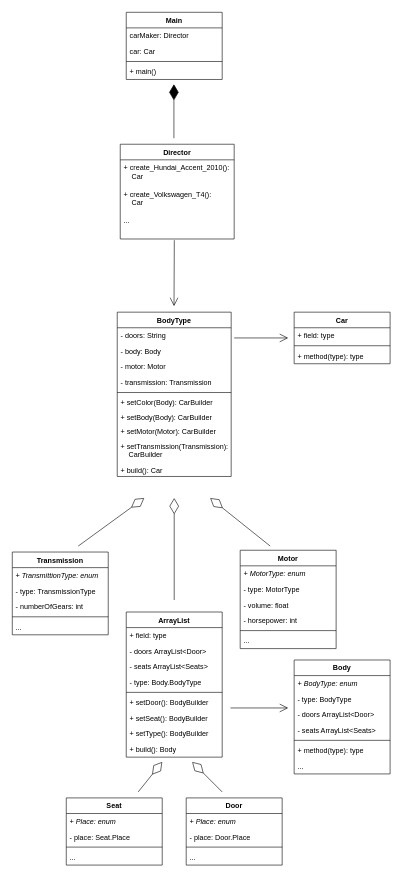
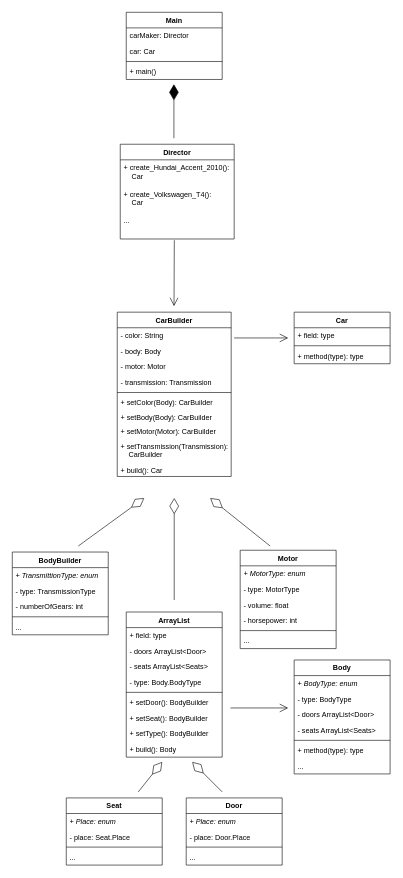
(174, 320) -> (174, 320)
(147, 336) -> (146, 336)
(60, 560) -> (60, 560)
